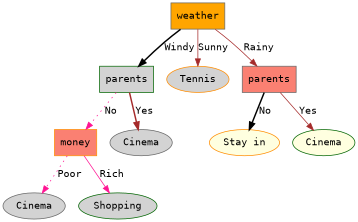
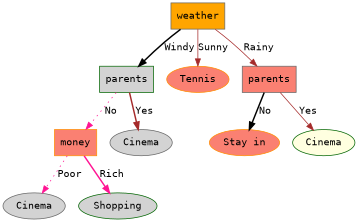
(198, 79) -> (198, 79)
(244, 143) -> (244, 143)
(95, 171) -> (95, 171)
